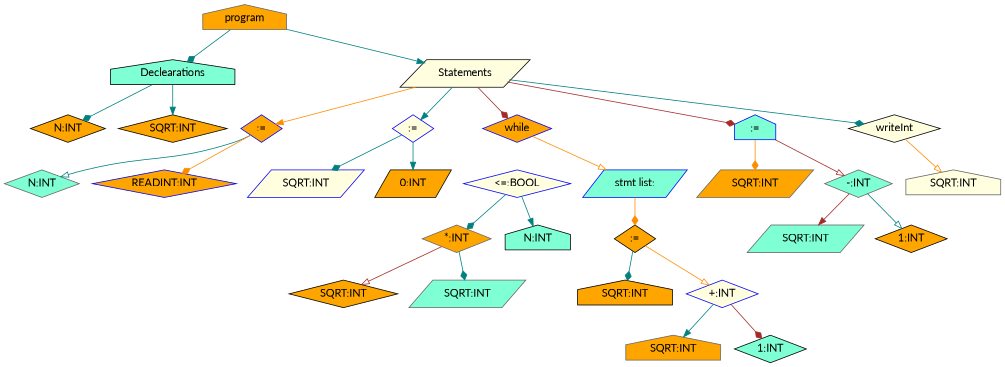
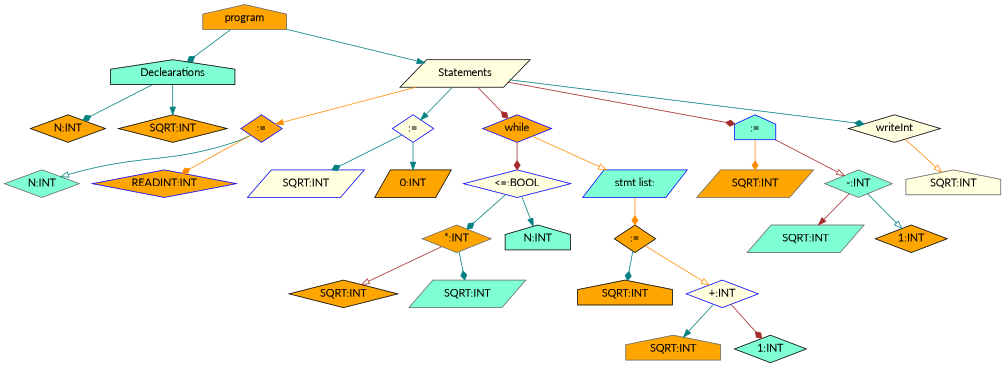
none -> (517, 152)
